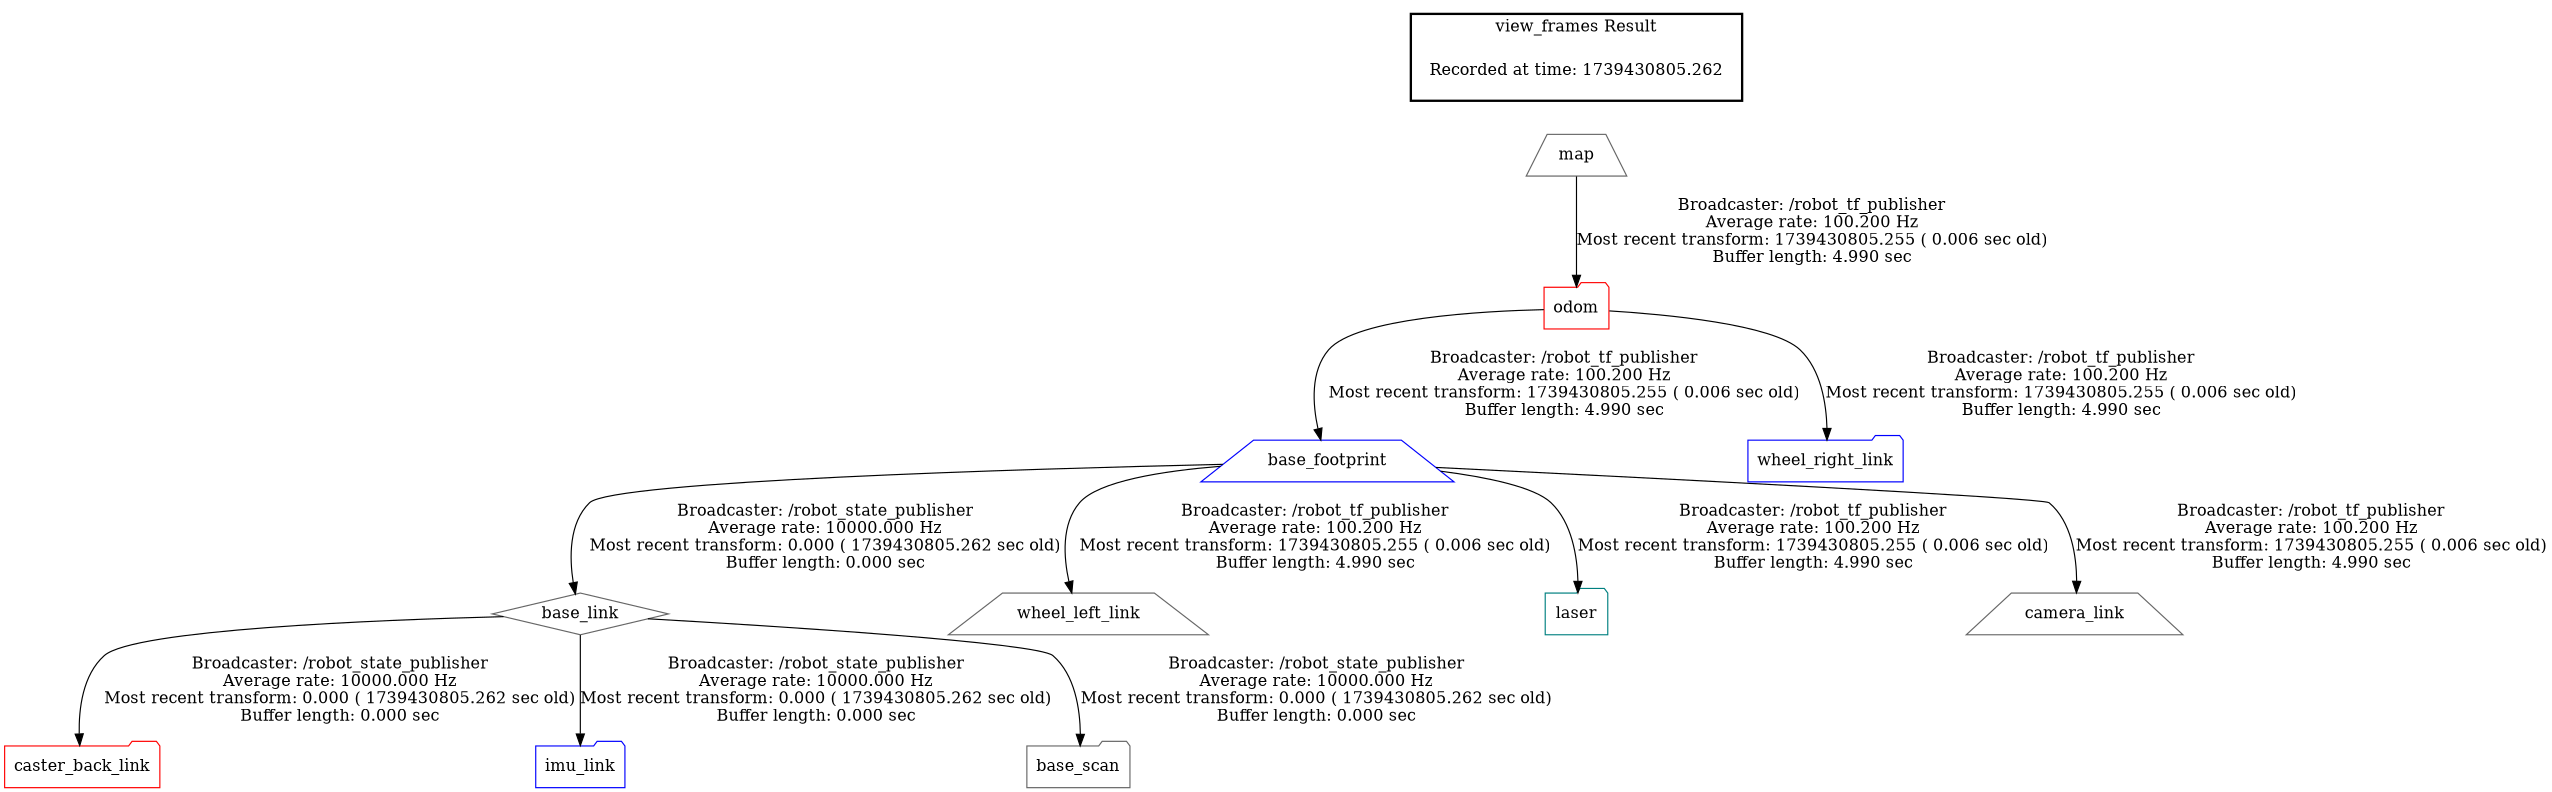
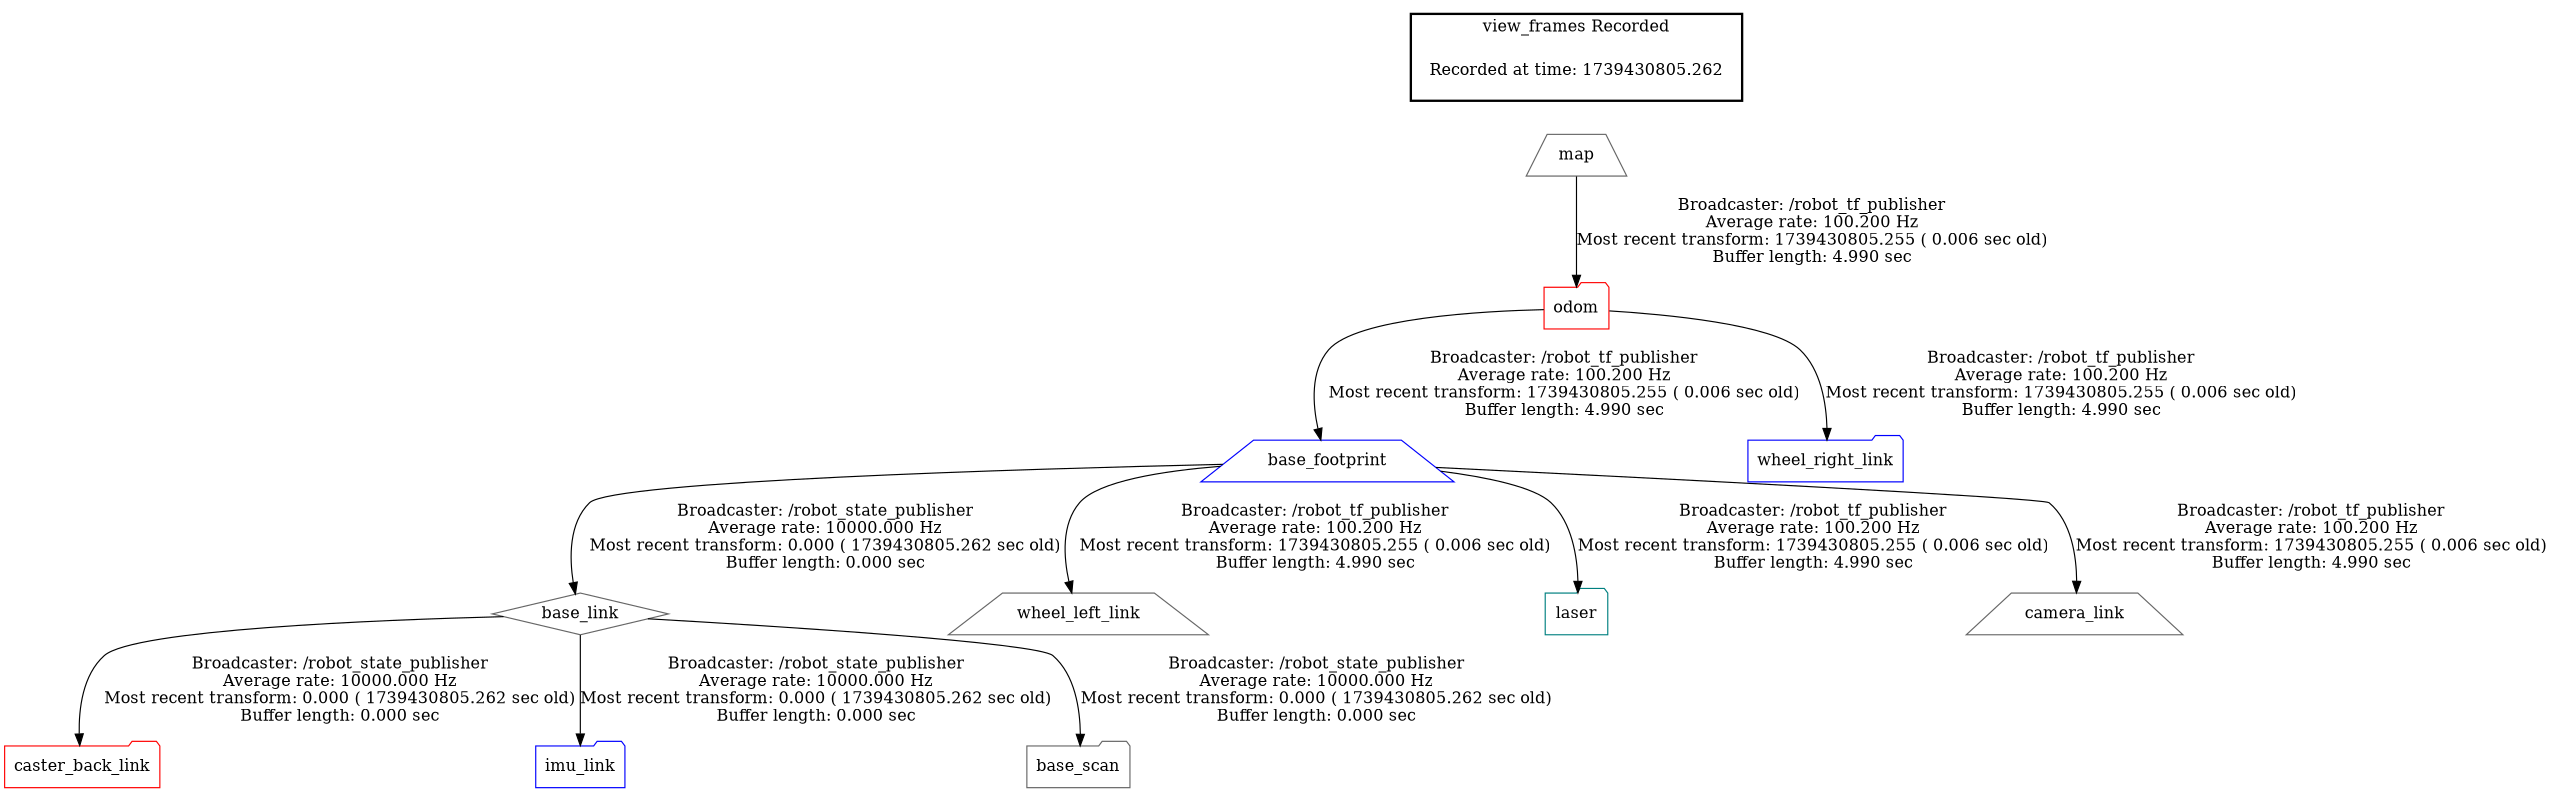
(1576, 27) -> (1576, 27)
